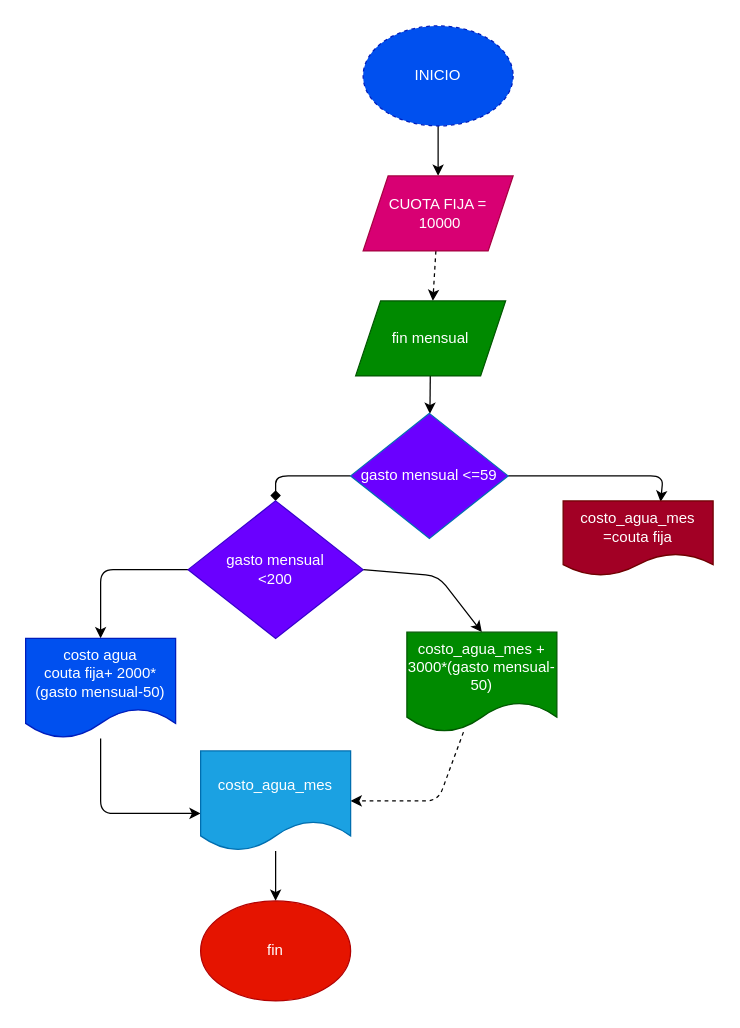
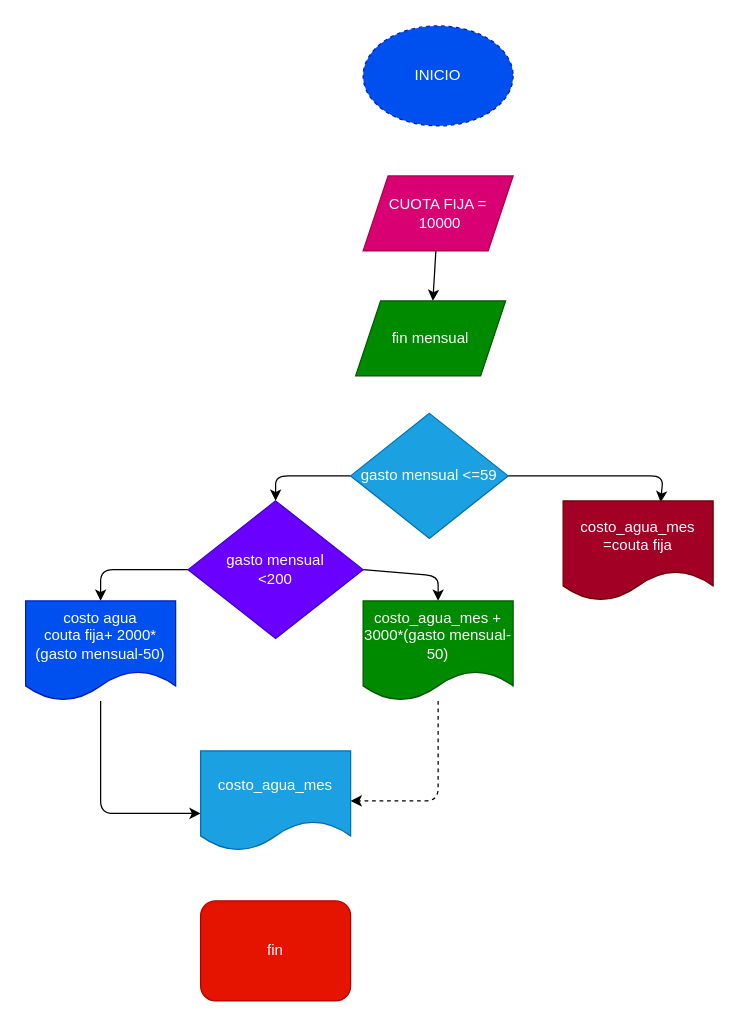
(438, 147) -> none
(435, 271) -> (435, 271)
(430, 390) -> none
(429, 476) -> (429, 476)
(276, 490) -> (276, 491)
(638, 538) -> (638, 551)
(482, 682) -> (438, 651)
(101, 688) -> (101, 651)
(276, 872) -> none
(276, 951) -> (276, 951)
